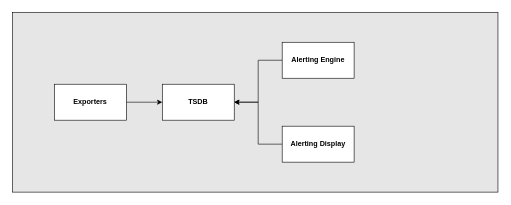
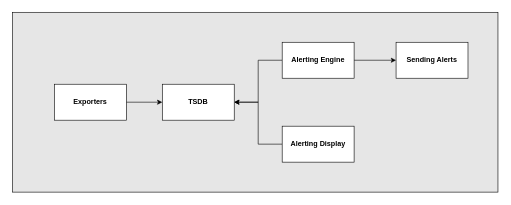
none -> (390, 60)
none -> (432, 60)
